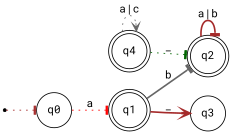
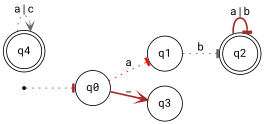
(167, 53) -> none
(167, 84) -> (199, 54)
(129, 110) -> (165, 54)
(166, 113) -> (125, 95)
